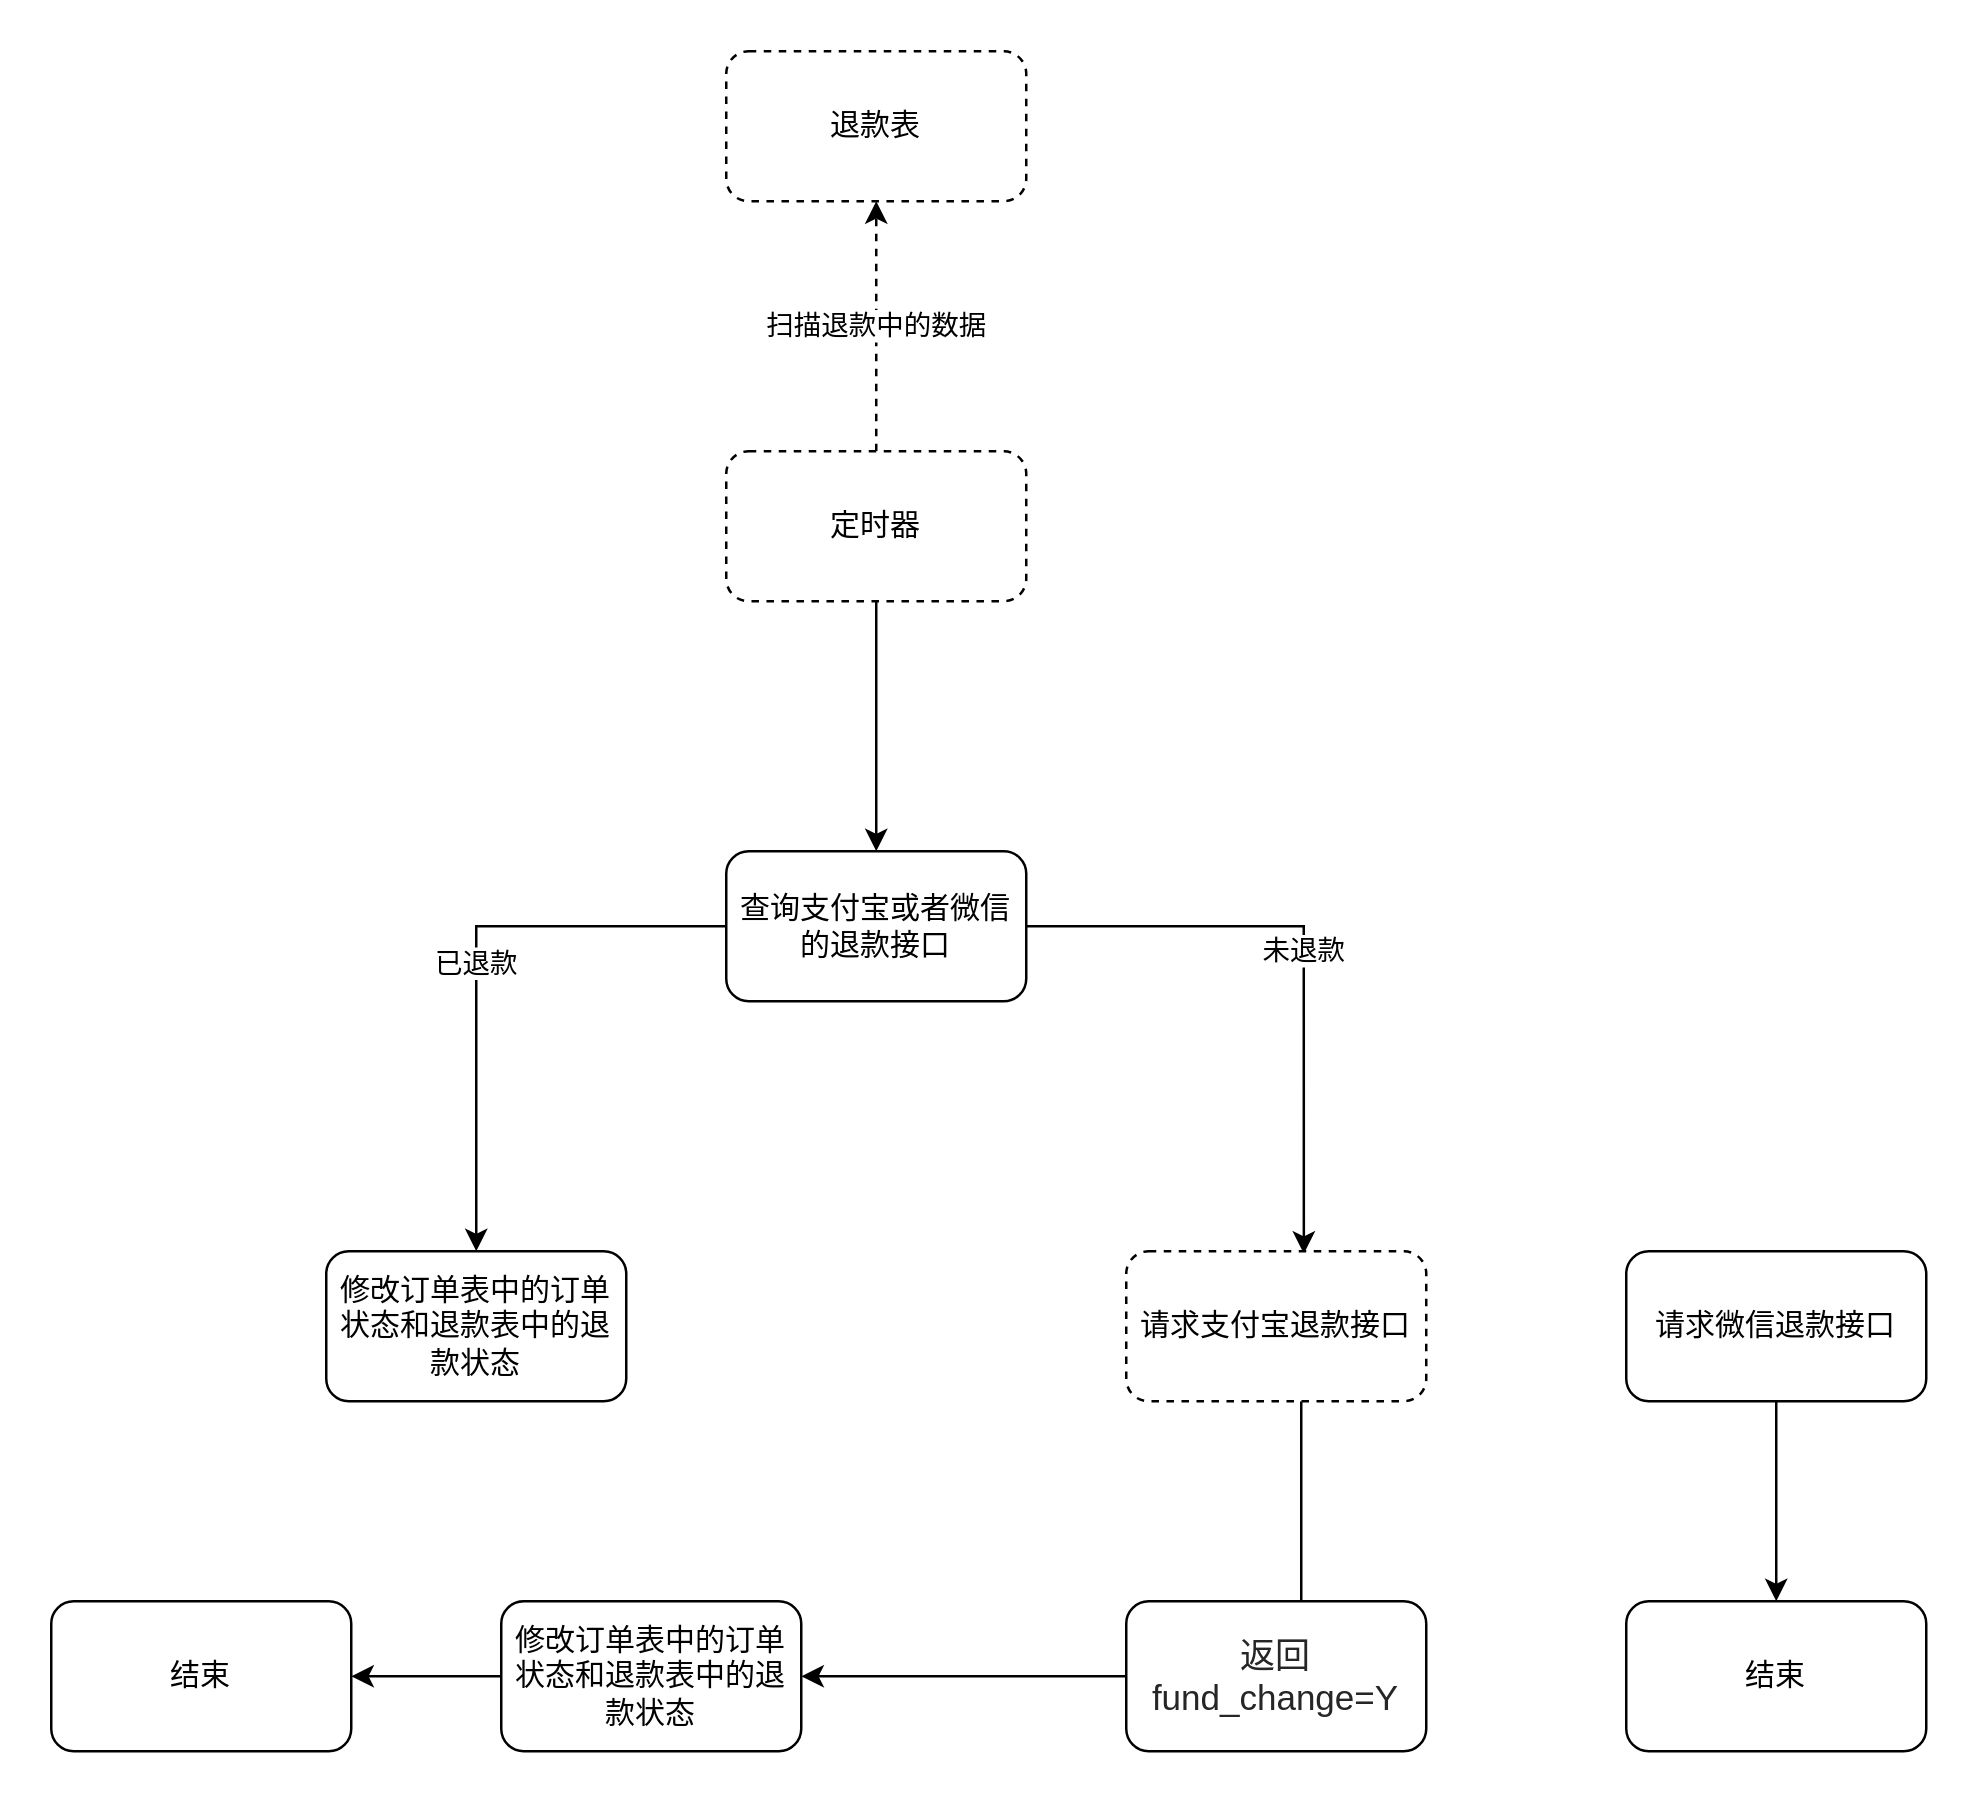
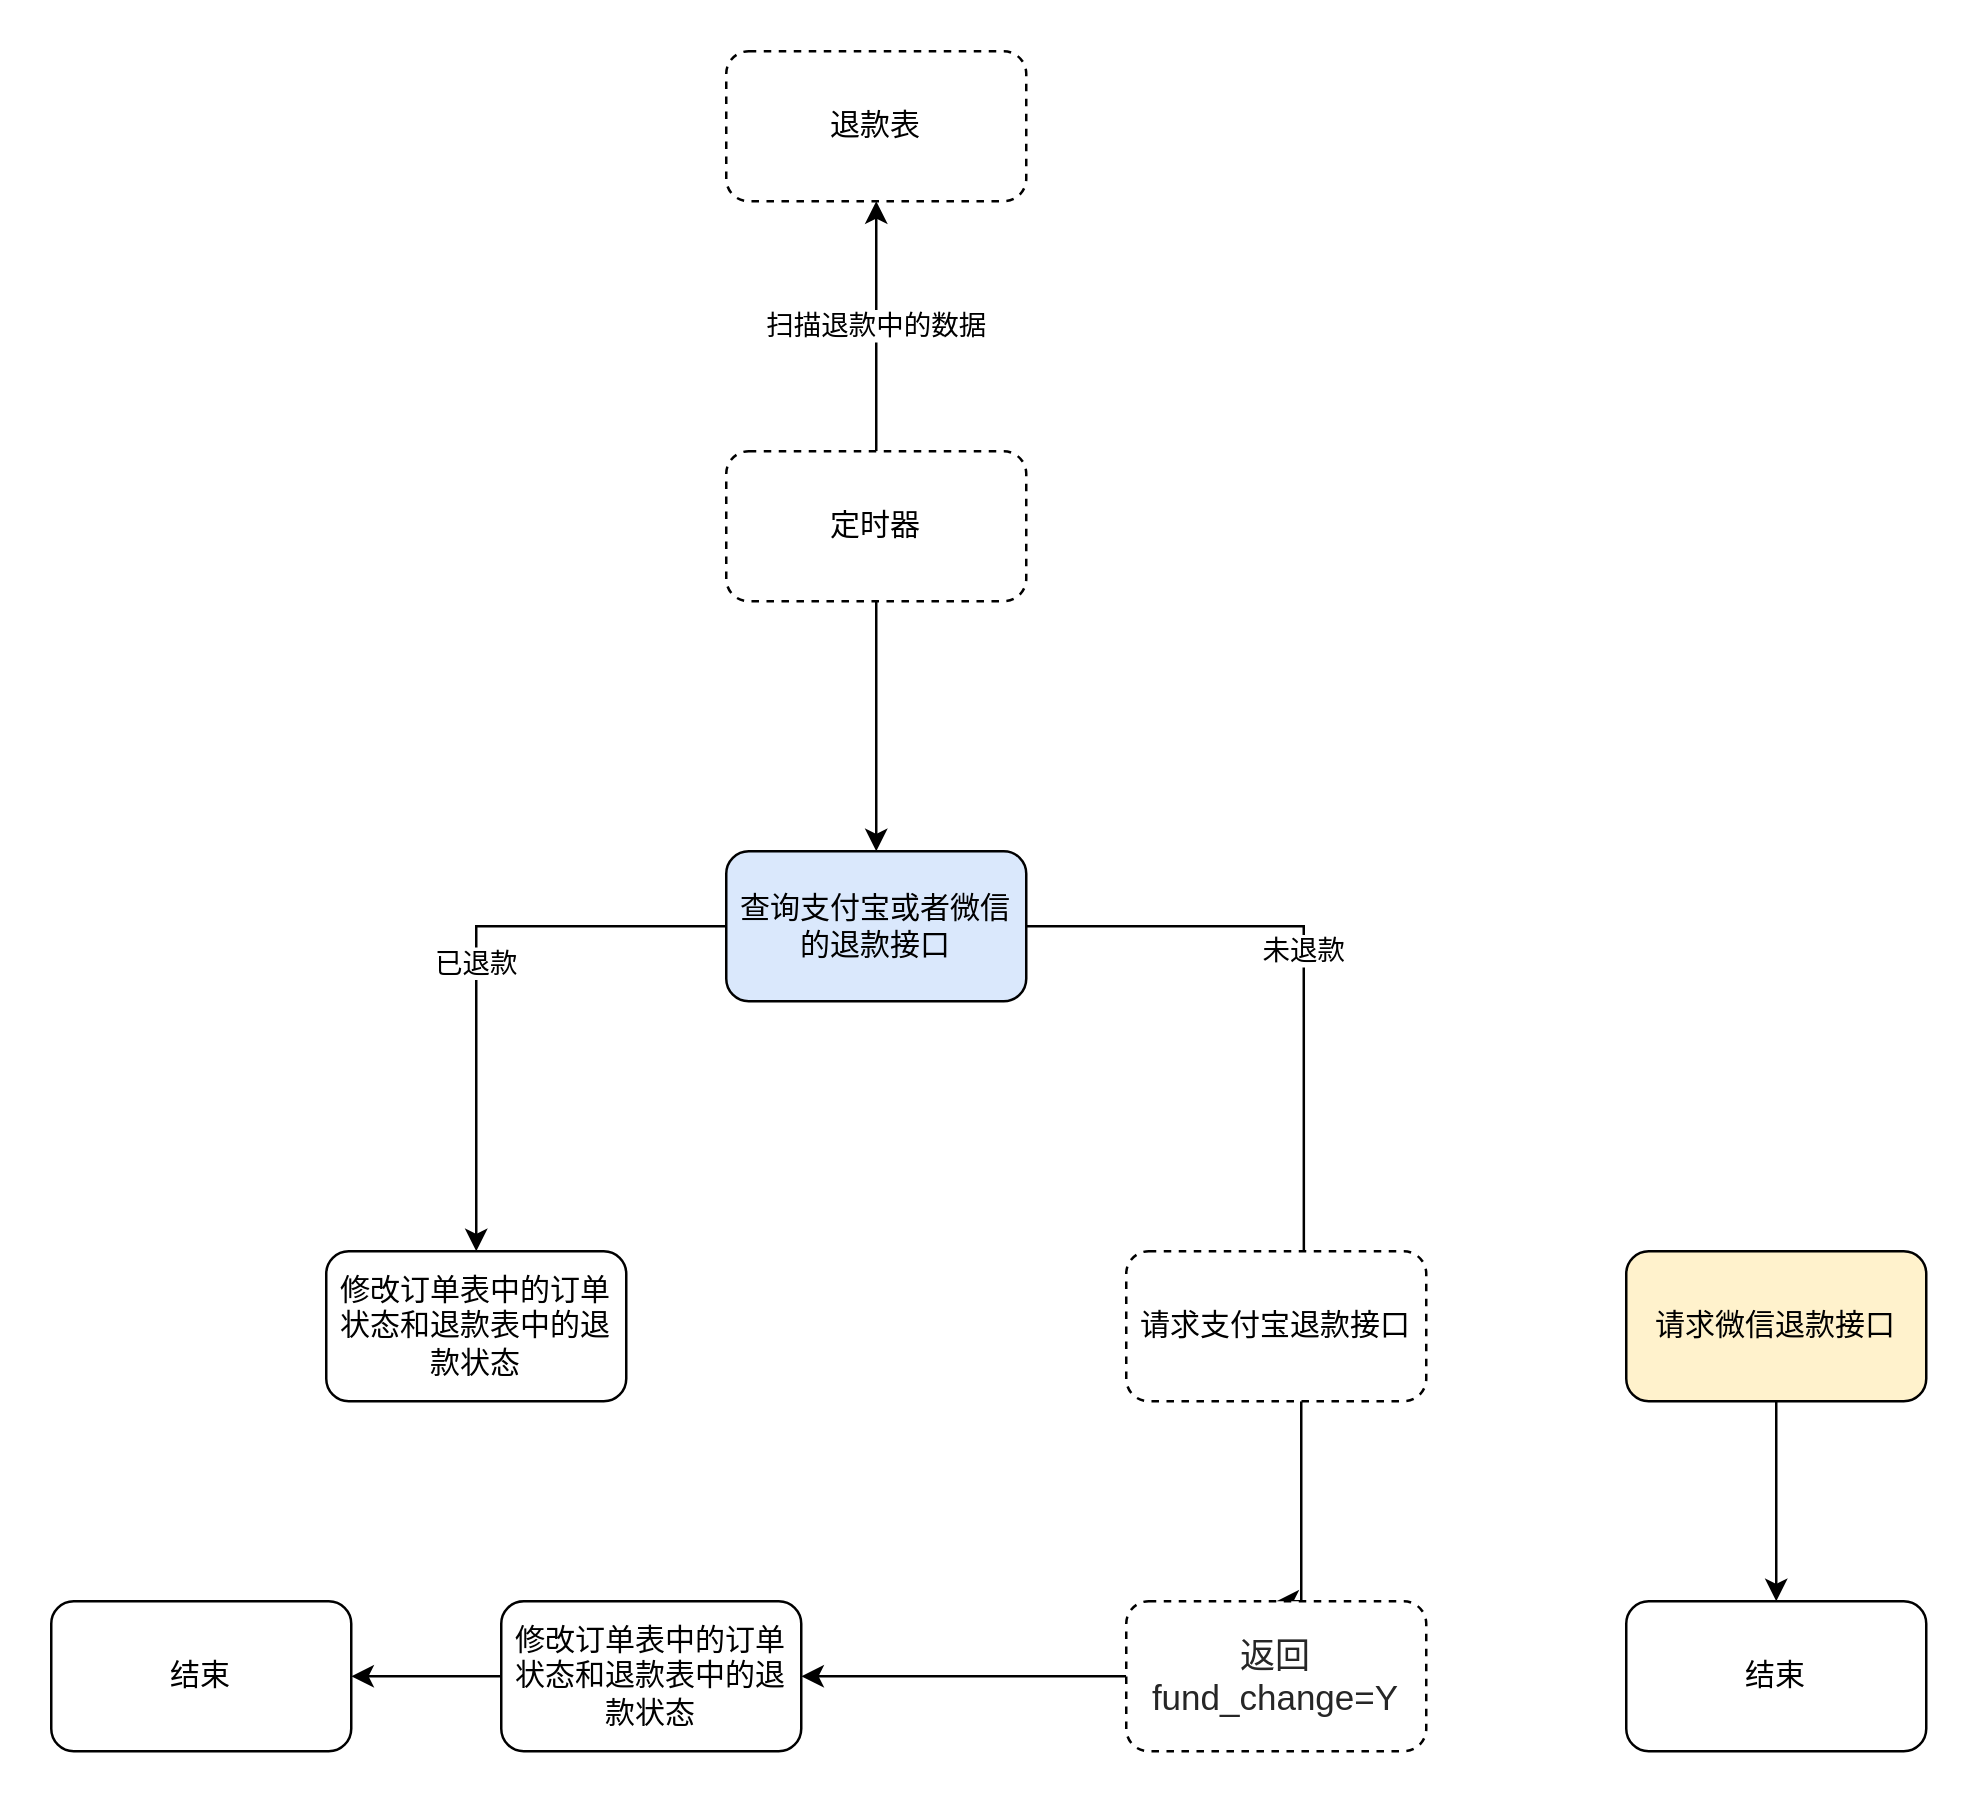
(876, 395) -> (876, 395)
(876, 926) -> (876, 926)
(1304, 1235) -> (1304, 1242)
(1776, 1326) -> (1776, 1326)
(1288, 1601) -> (1296, 1601)
(1276, 1676) -> (1276, 1676)
